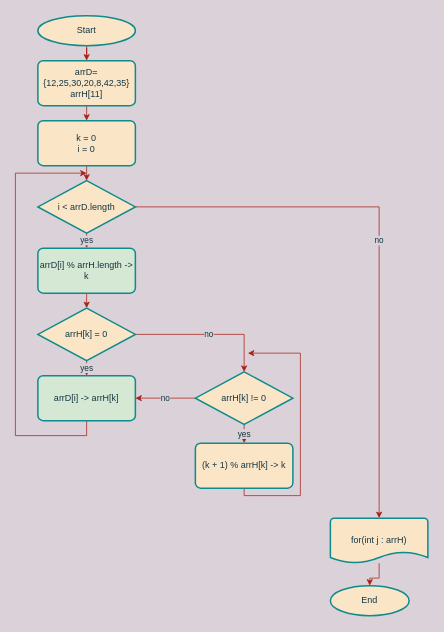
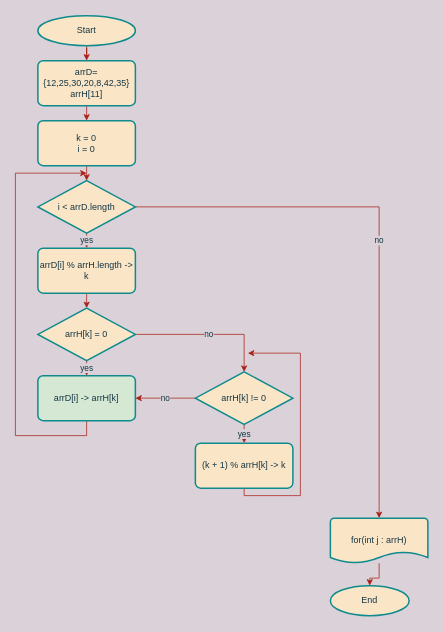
(87, 270) -> (87, 270)
